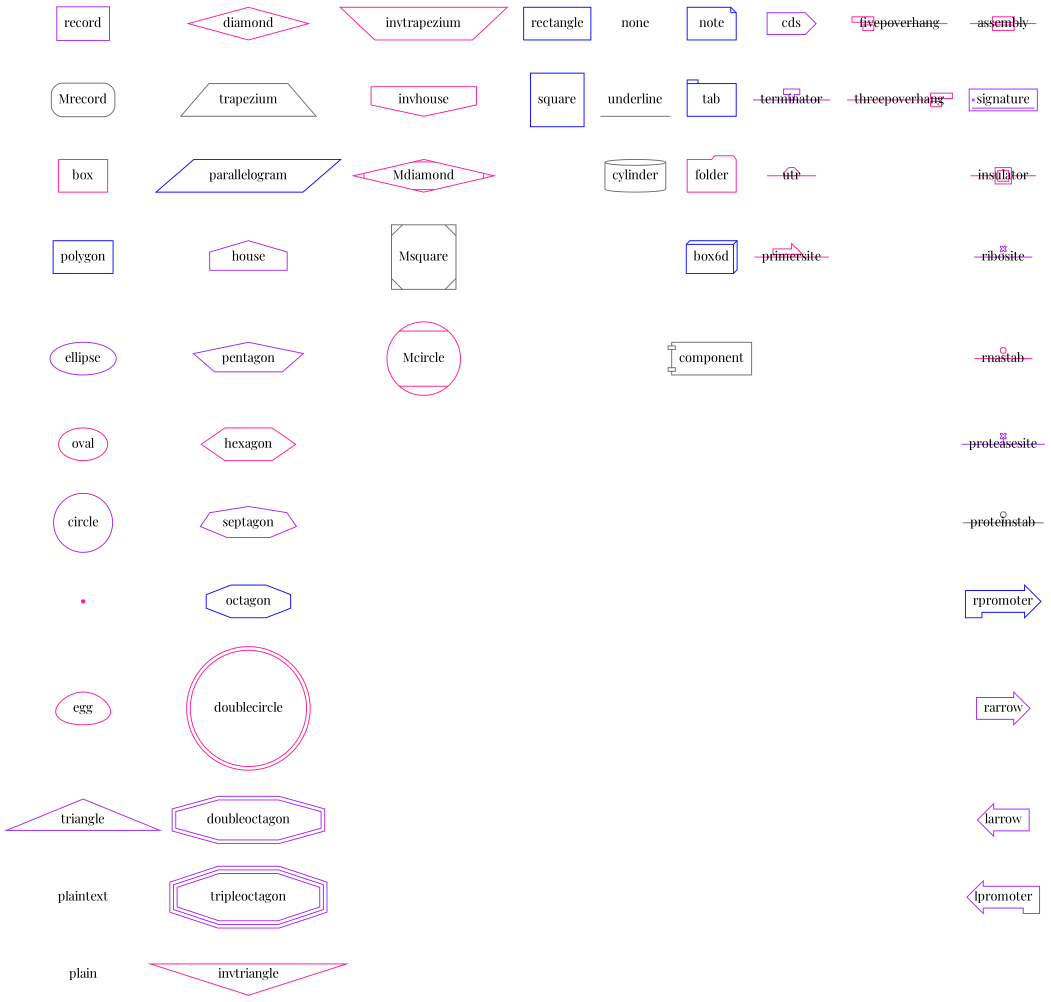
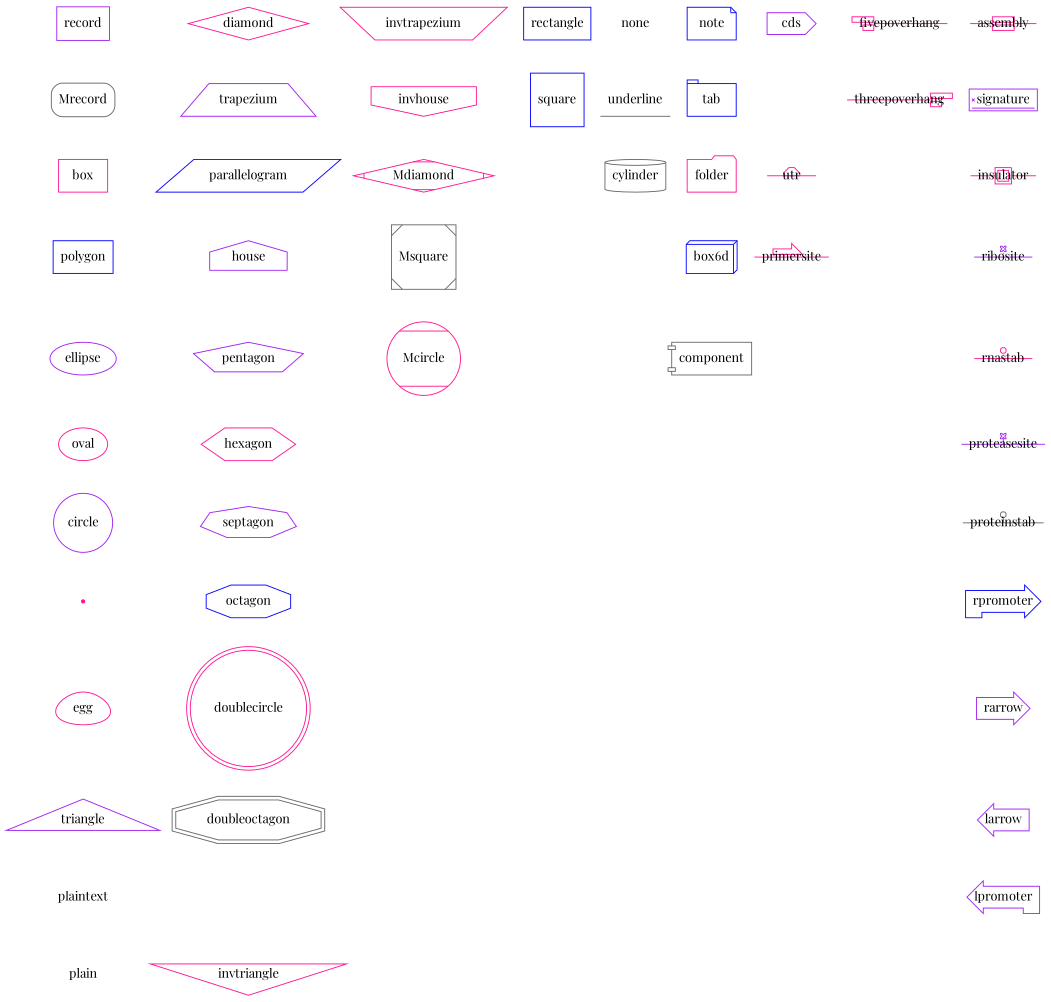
(248, 100) -> (248, 100)
(792, 100) -> none
(248, 820) -> (248, 820)
(248, 897) -> none
